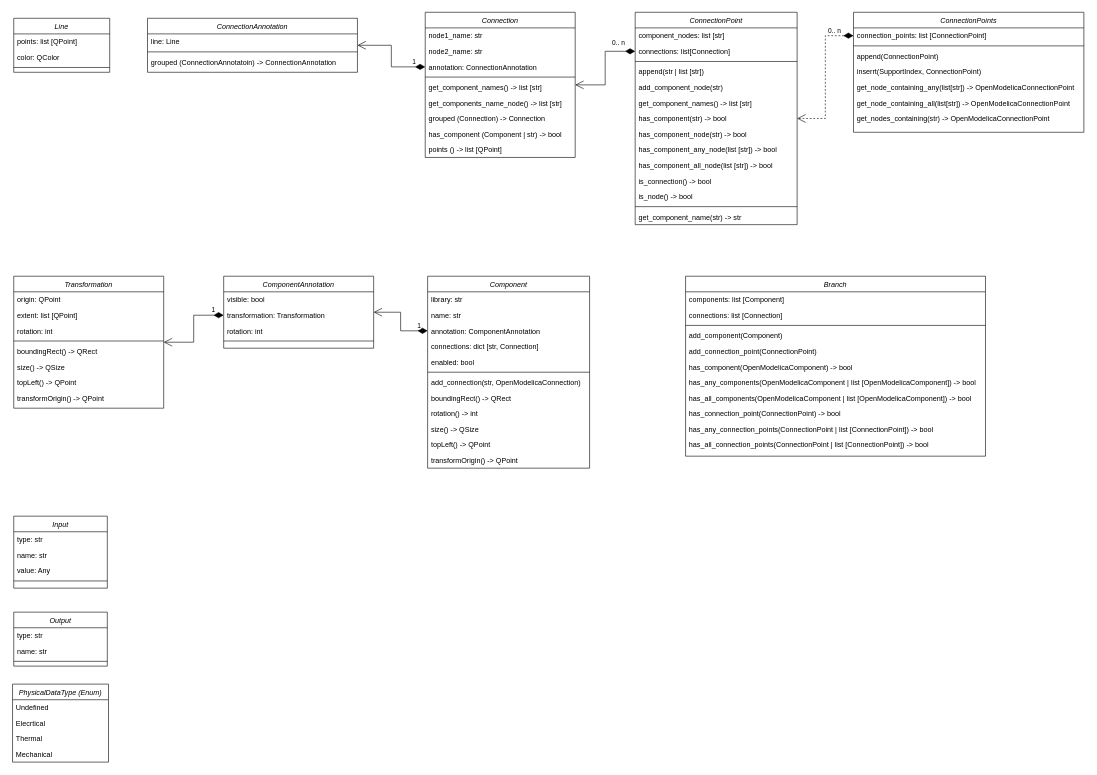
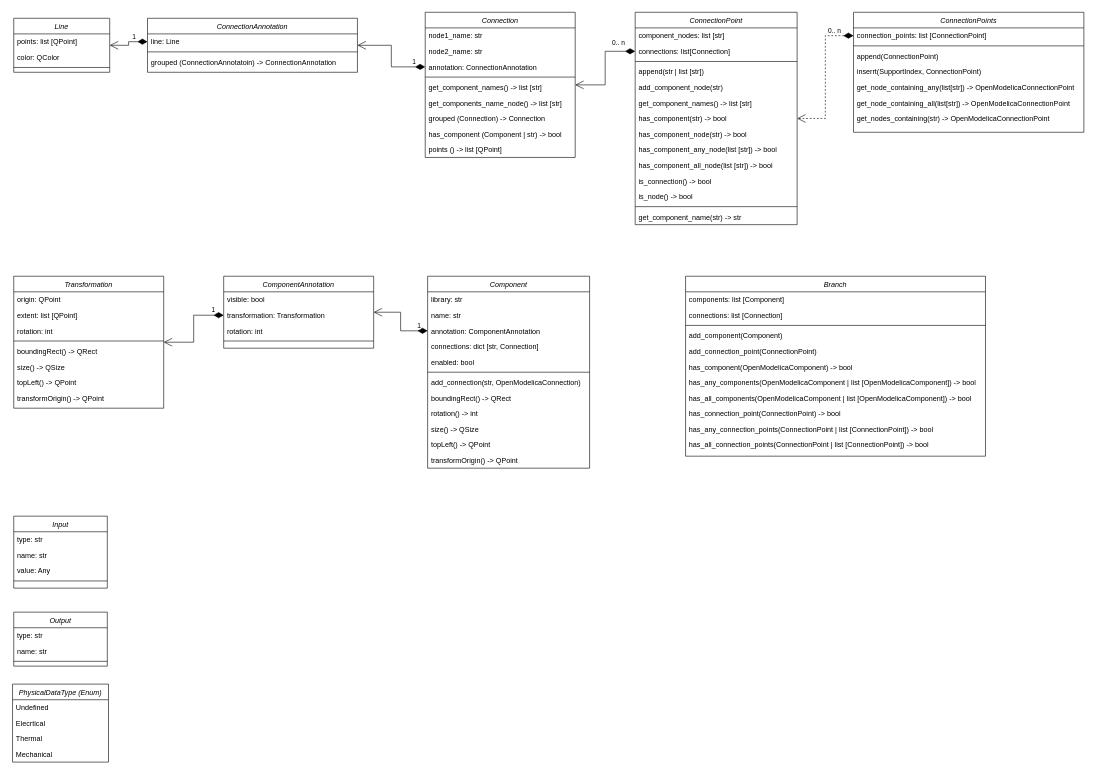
none -> (130, 42)
